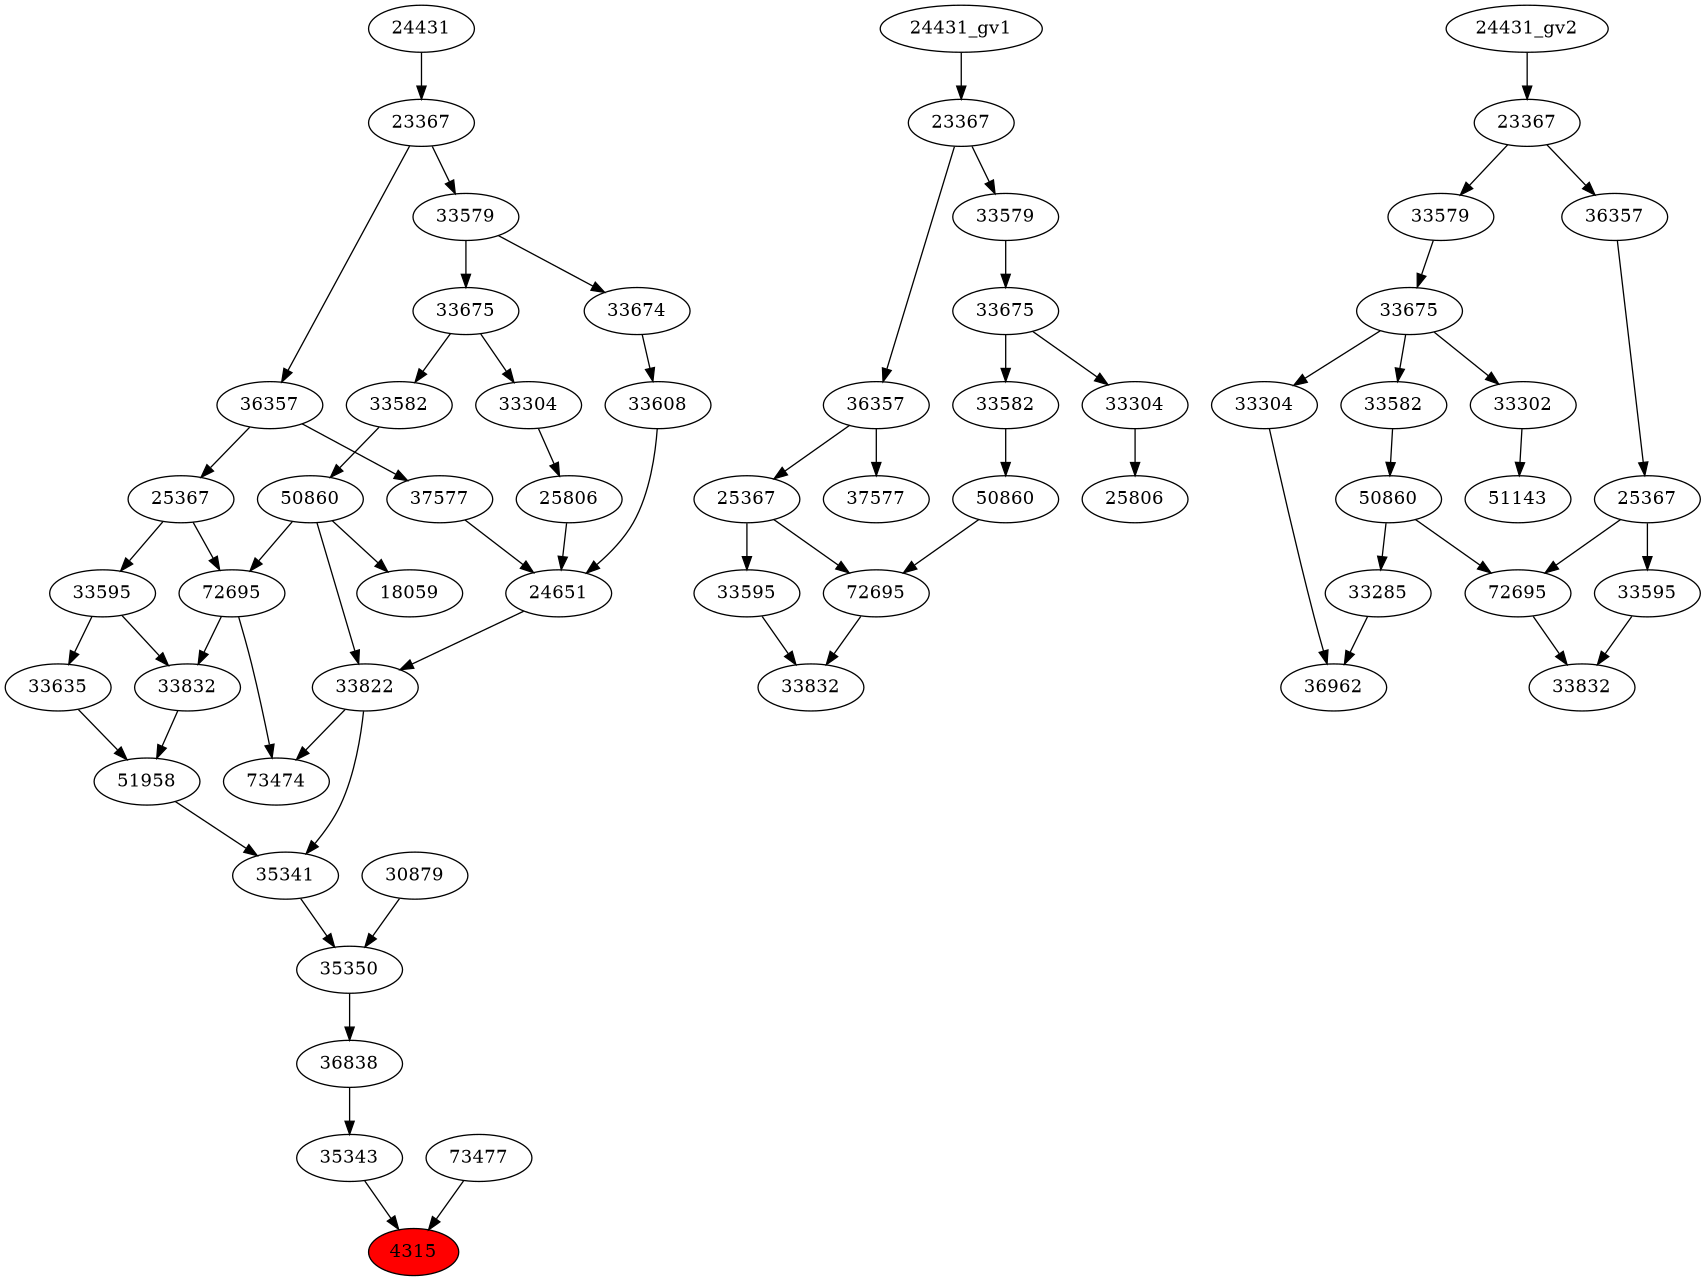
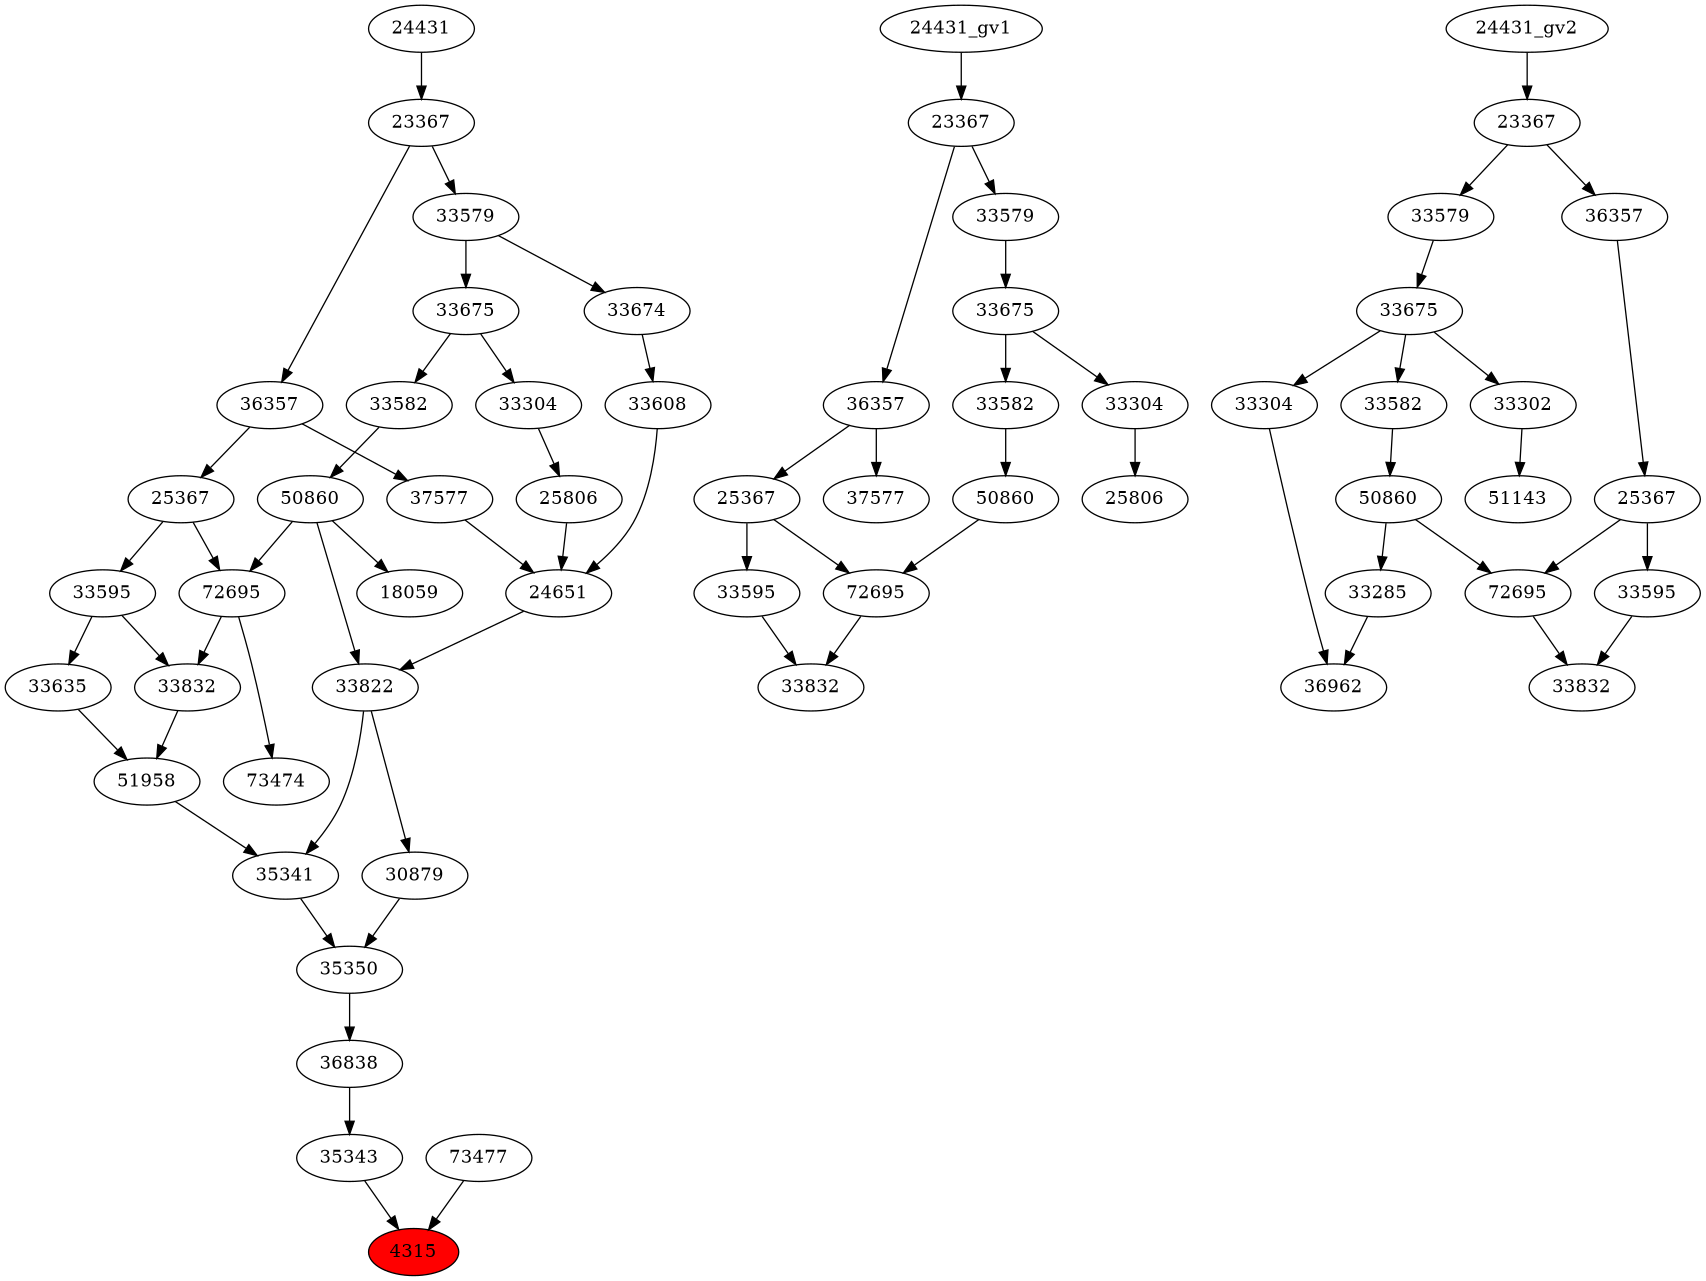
(326, 730) -> (388, 775)
